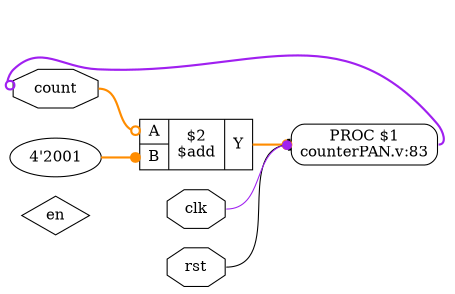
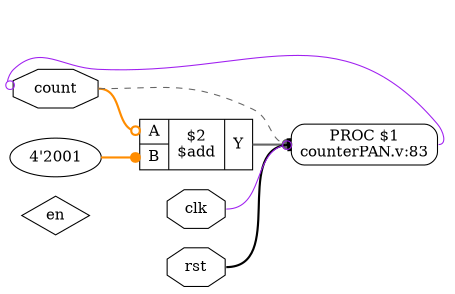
(239, 60) -> (239, 60)
none -> (200, 91)
(268, 145) -> (268, 145)
(253, 191) -> (253, 191)
(259, 209) -> (259, 209)
